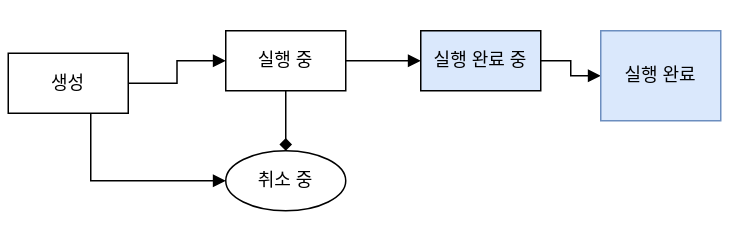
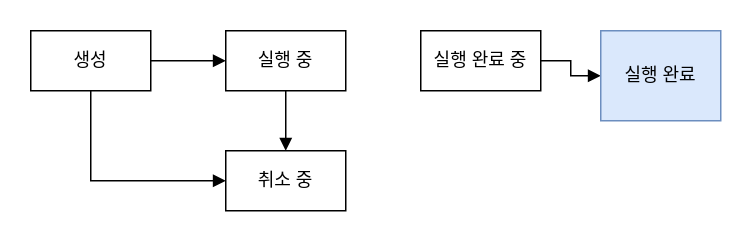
(377, 61) -> none
(481, 61) -> (481, 61)
(68, 83) -> (91, 61)
(286, 137) -> (286, 137)
(286, 181) -> (286, 181)
